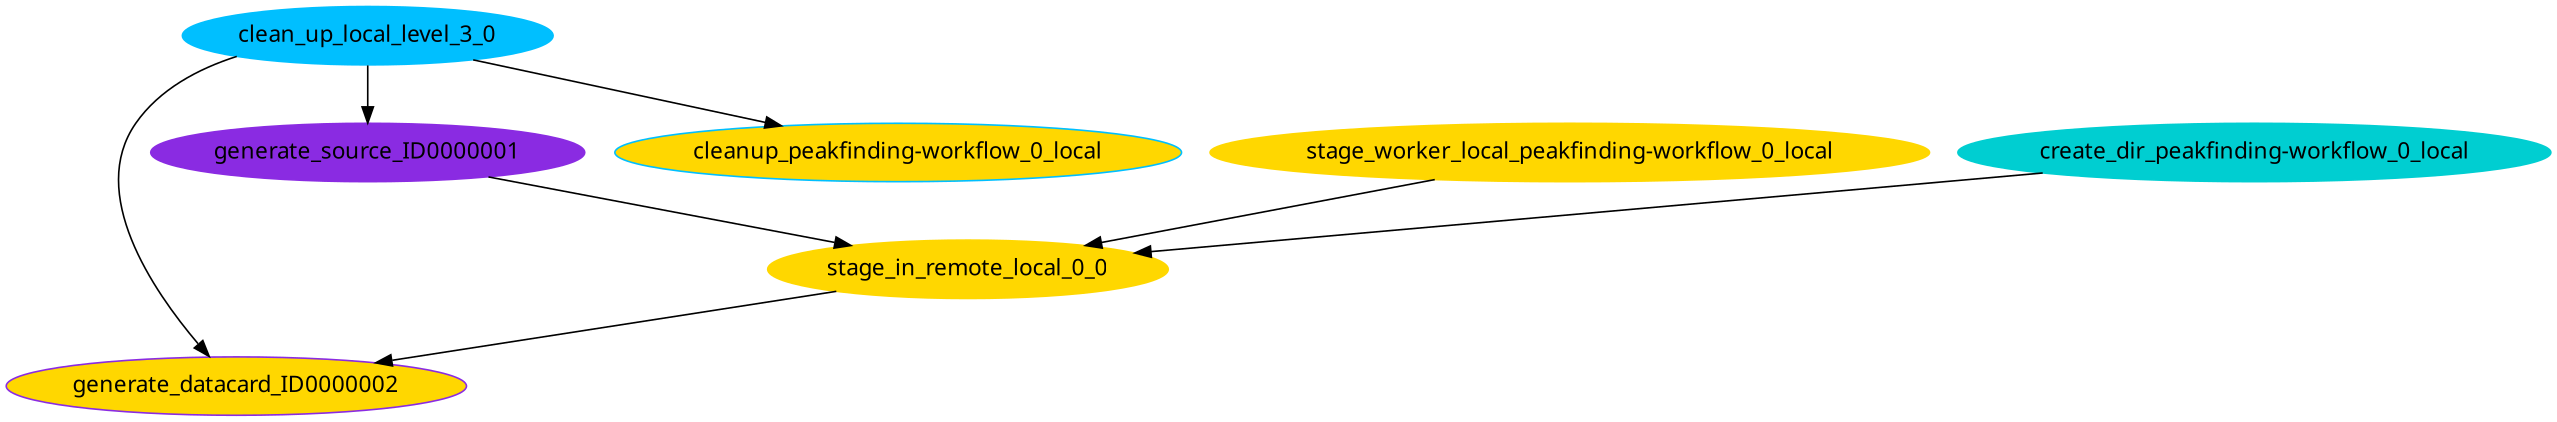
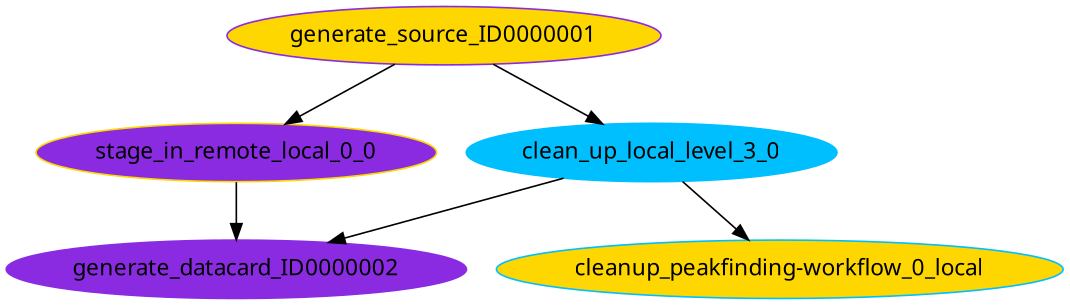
(368, 86) -> (541, 90)
(368, 152) -> (444, 36)
(1570, 152) -> none
(2254, 152) -> none
(968, 269) -> (236, 152)
(236, 386) -> (236, 269)
